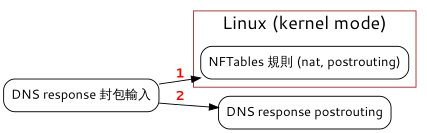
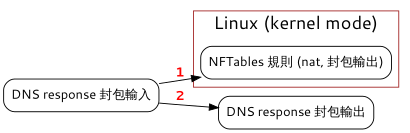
(305, 63) -> (296, 63)
(305, 113) -> (296, 113)
